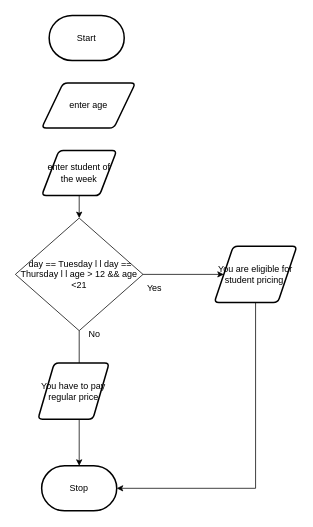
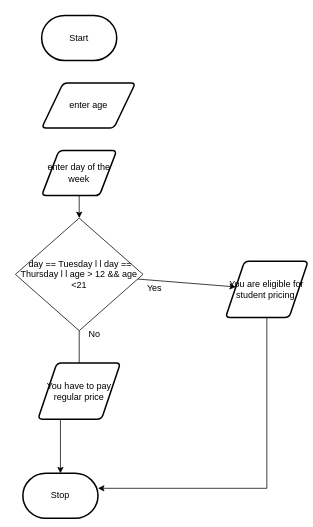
(87, 38) -> (79, 38)
(79, 173) -> (79, 173)
(255, 274) -> (267, 289)
(74, 391) -> (79, 391)
(79, 488) -> (60, 495)
